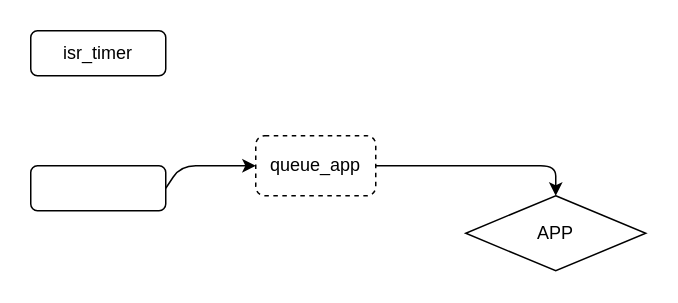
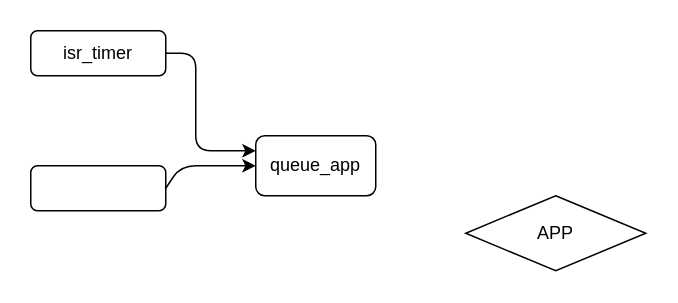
none -> (196, 112)
(316, 166) -> (316, 166)
(470, 166) -> none
